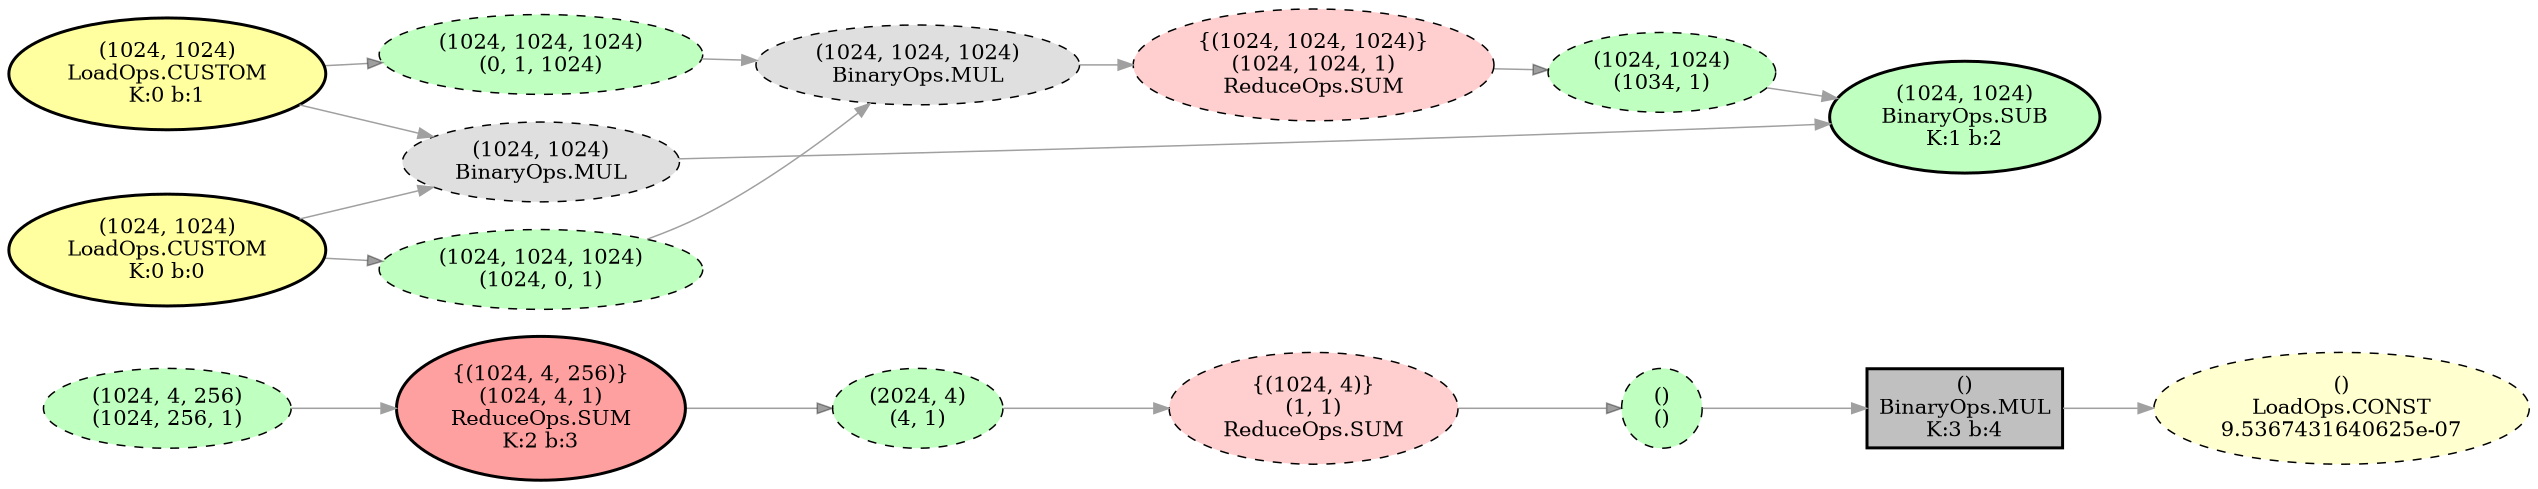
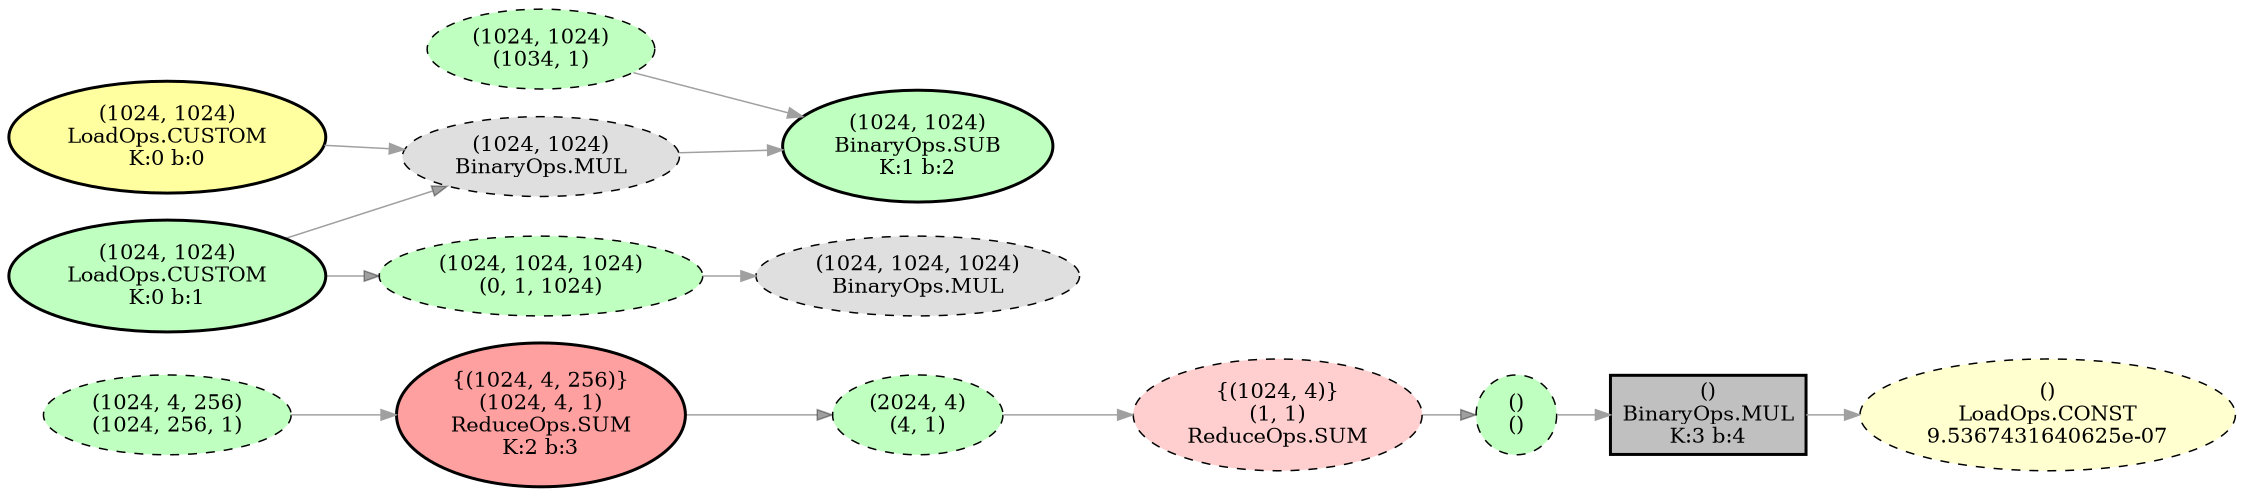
(1314, 65) -> none
(167, 74) -> (167, 276)
(359, 119) -> (359, 215)
(541, 269) -> none
